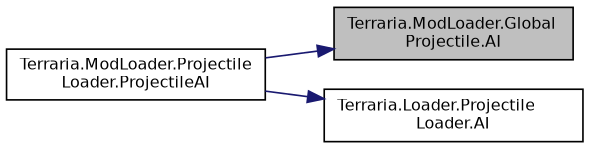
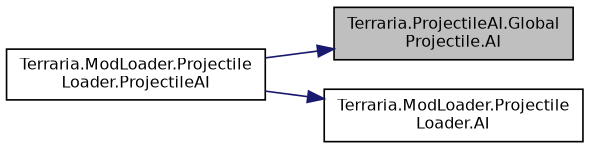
(454, 34) -> (454, 34)
(454, 115) -> (454, 115)
